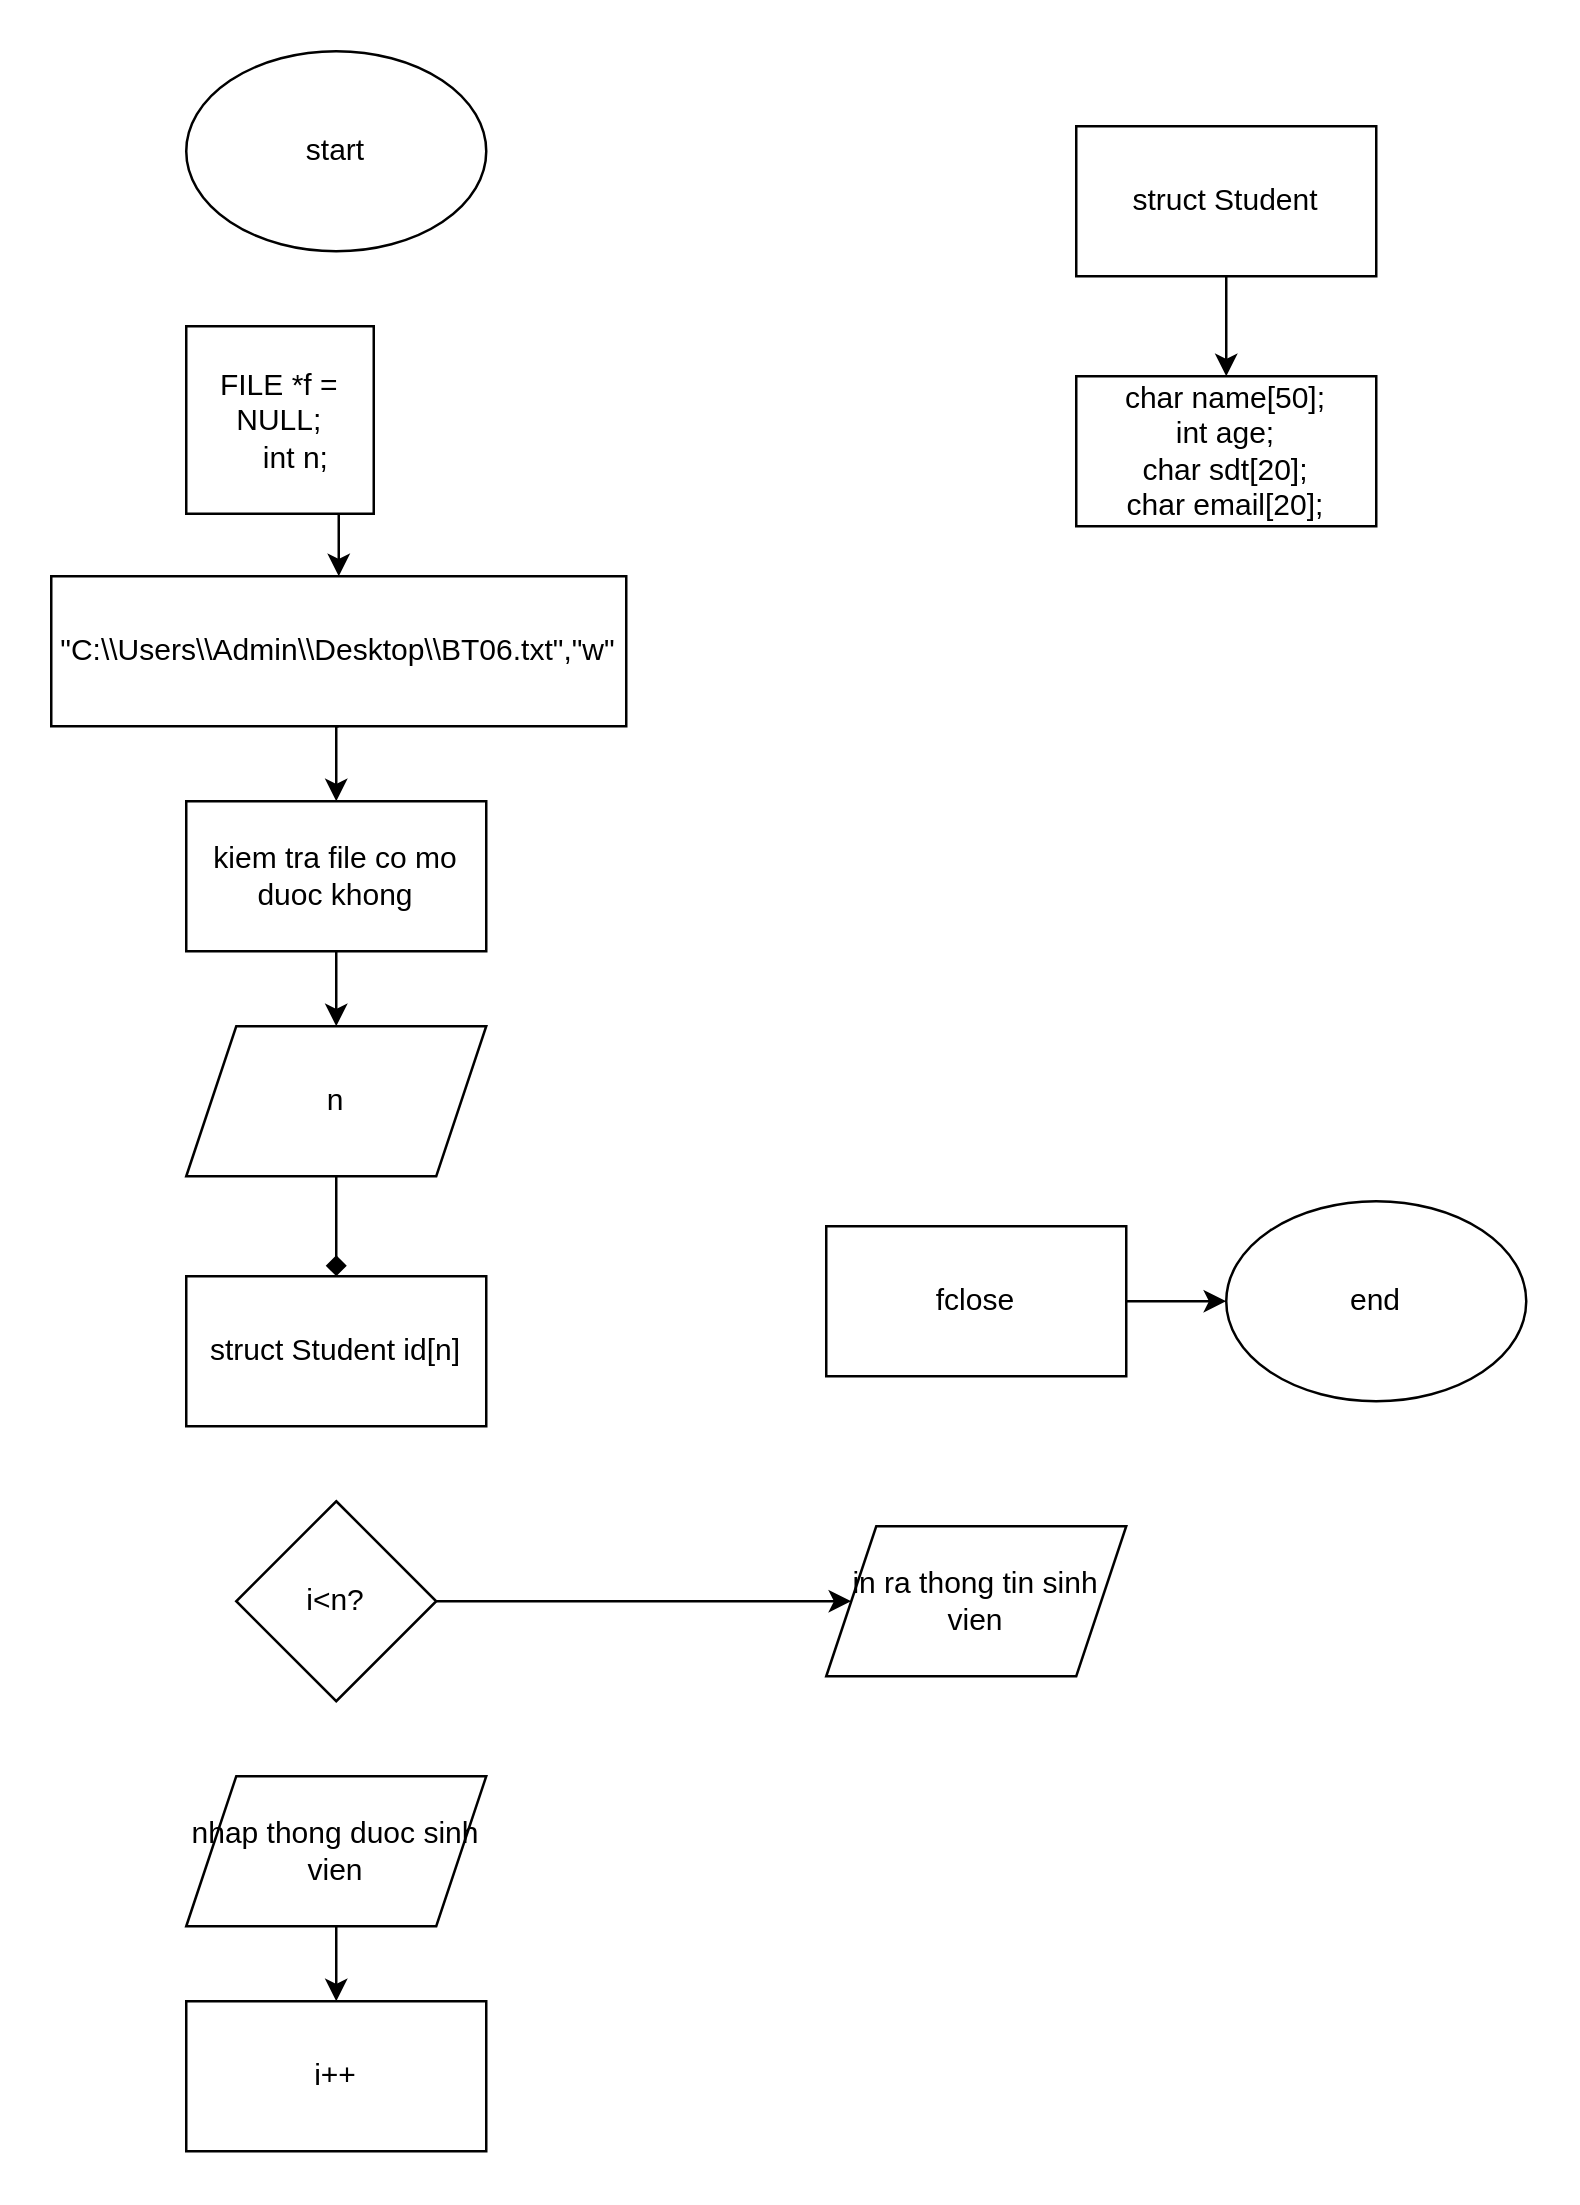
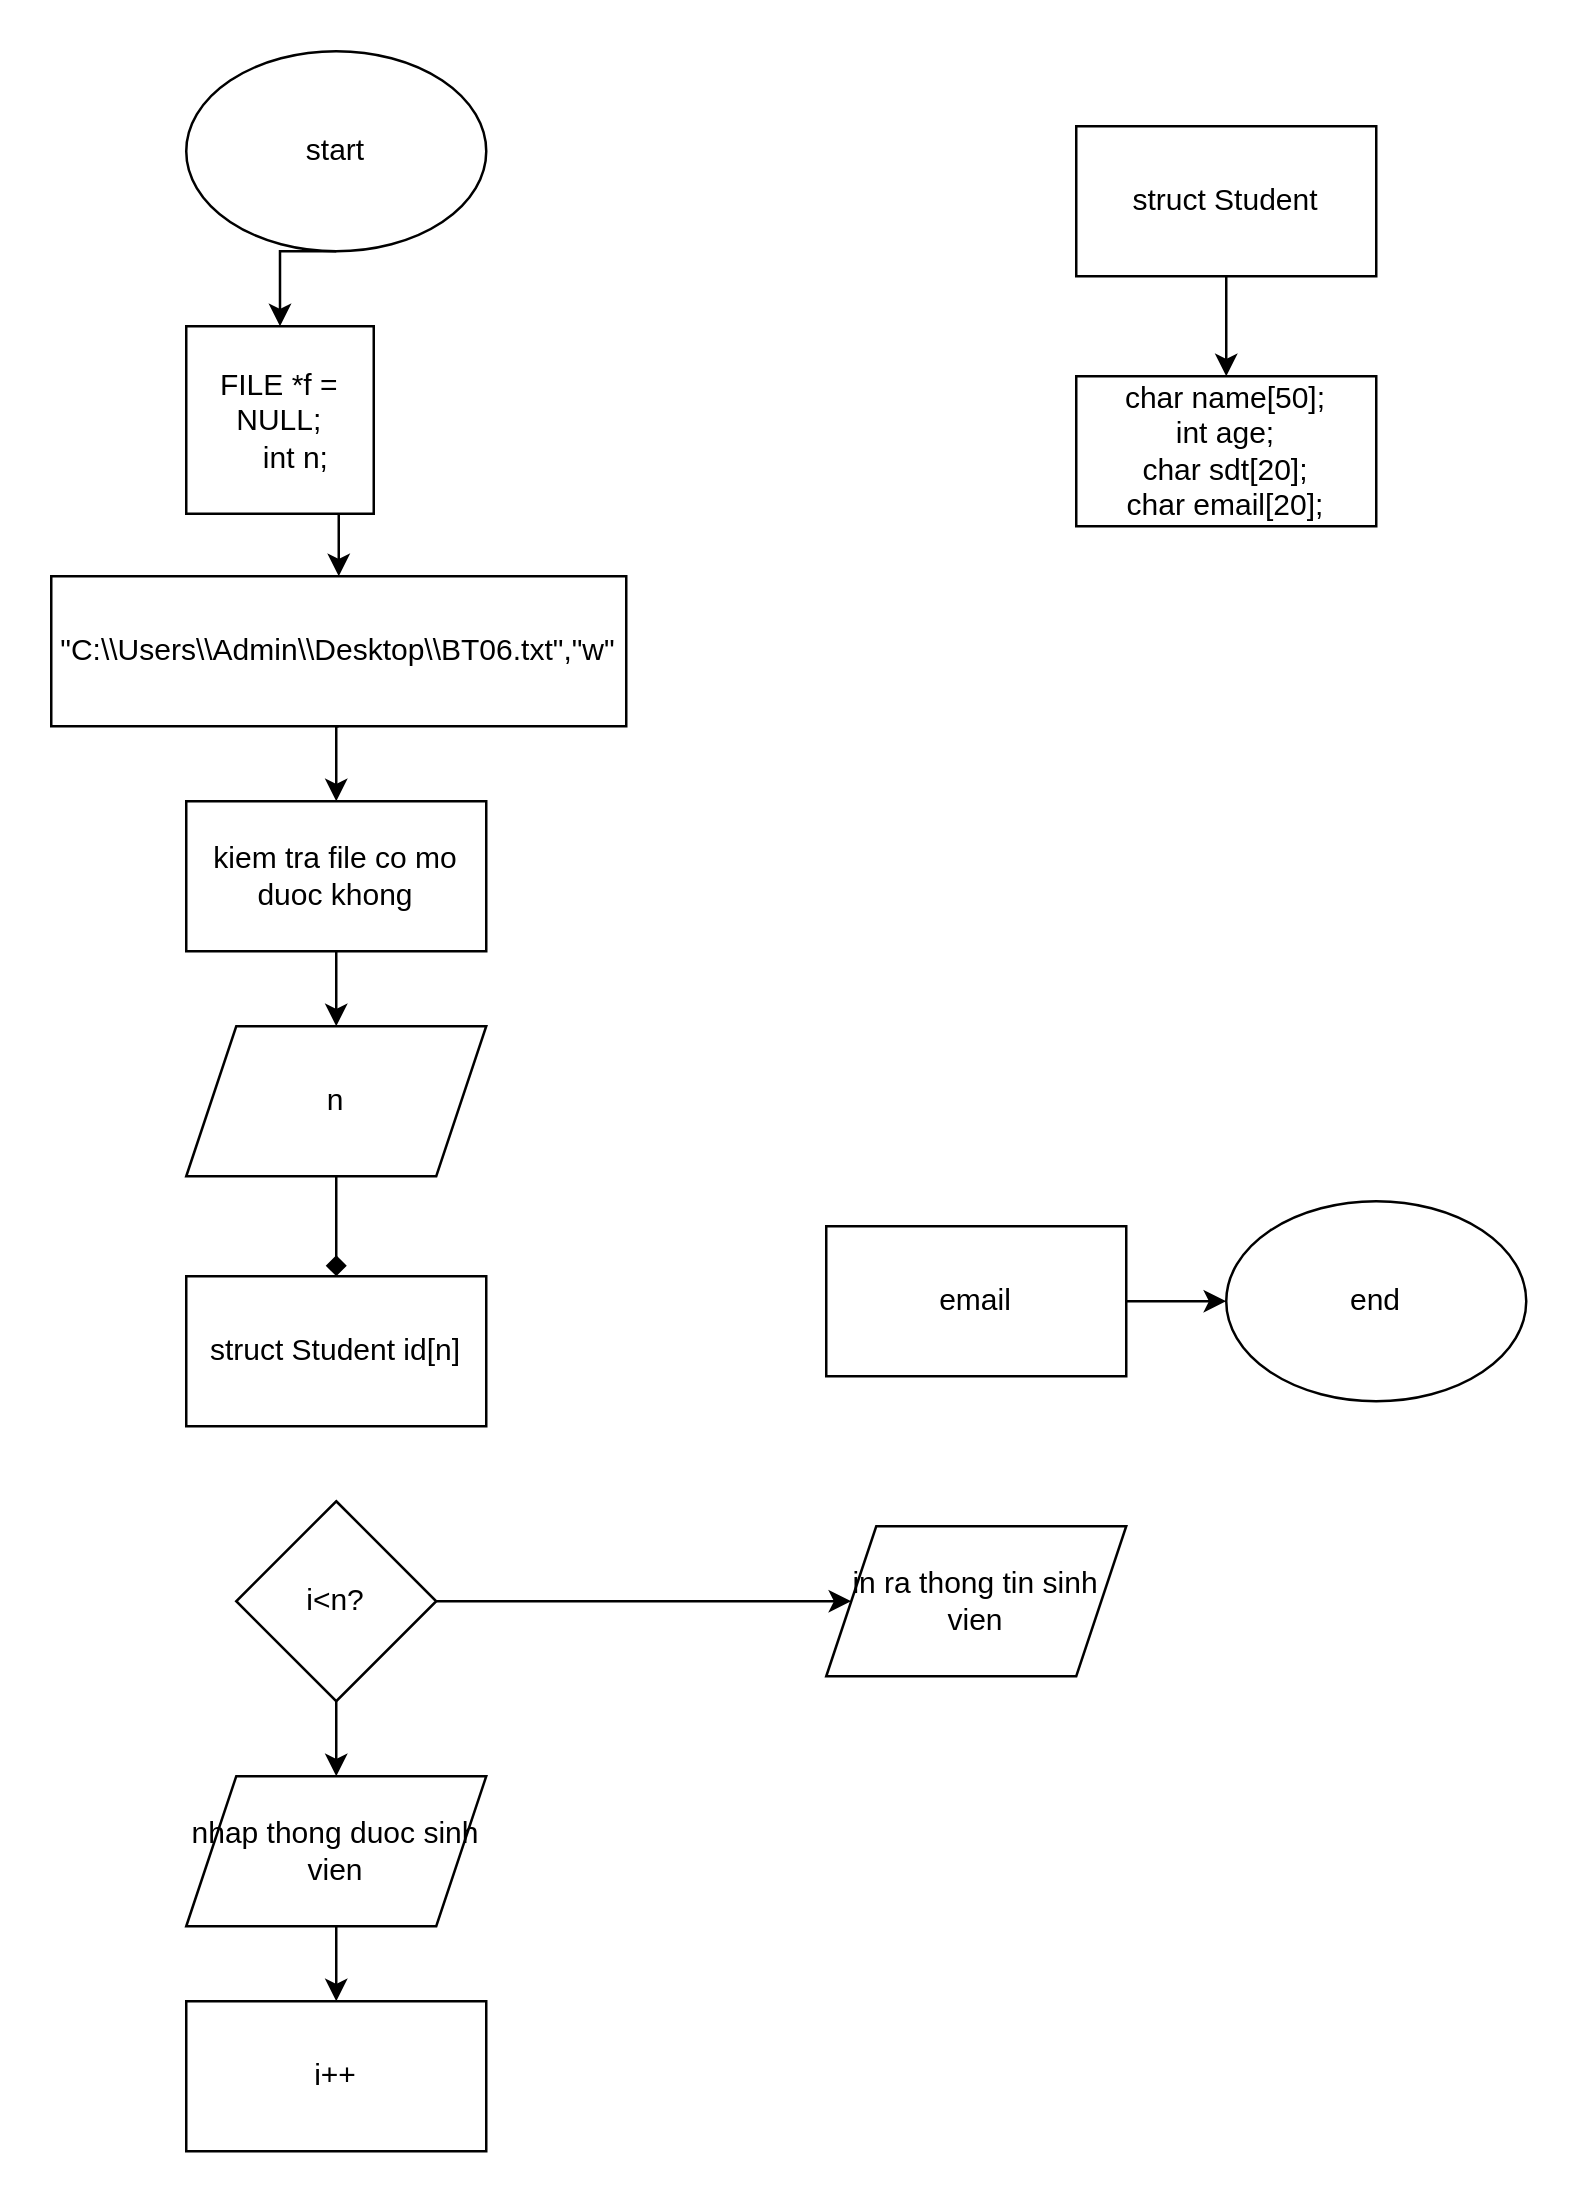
none -> (280, 258)
(976, 1301) -> (976, 1301)
none -> (336, 1730)
